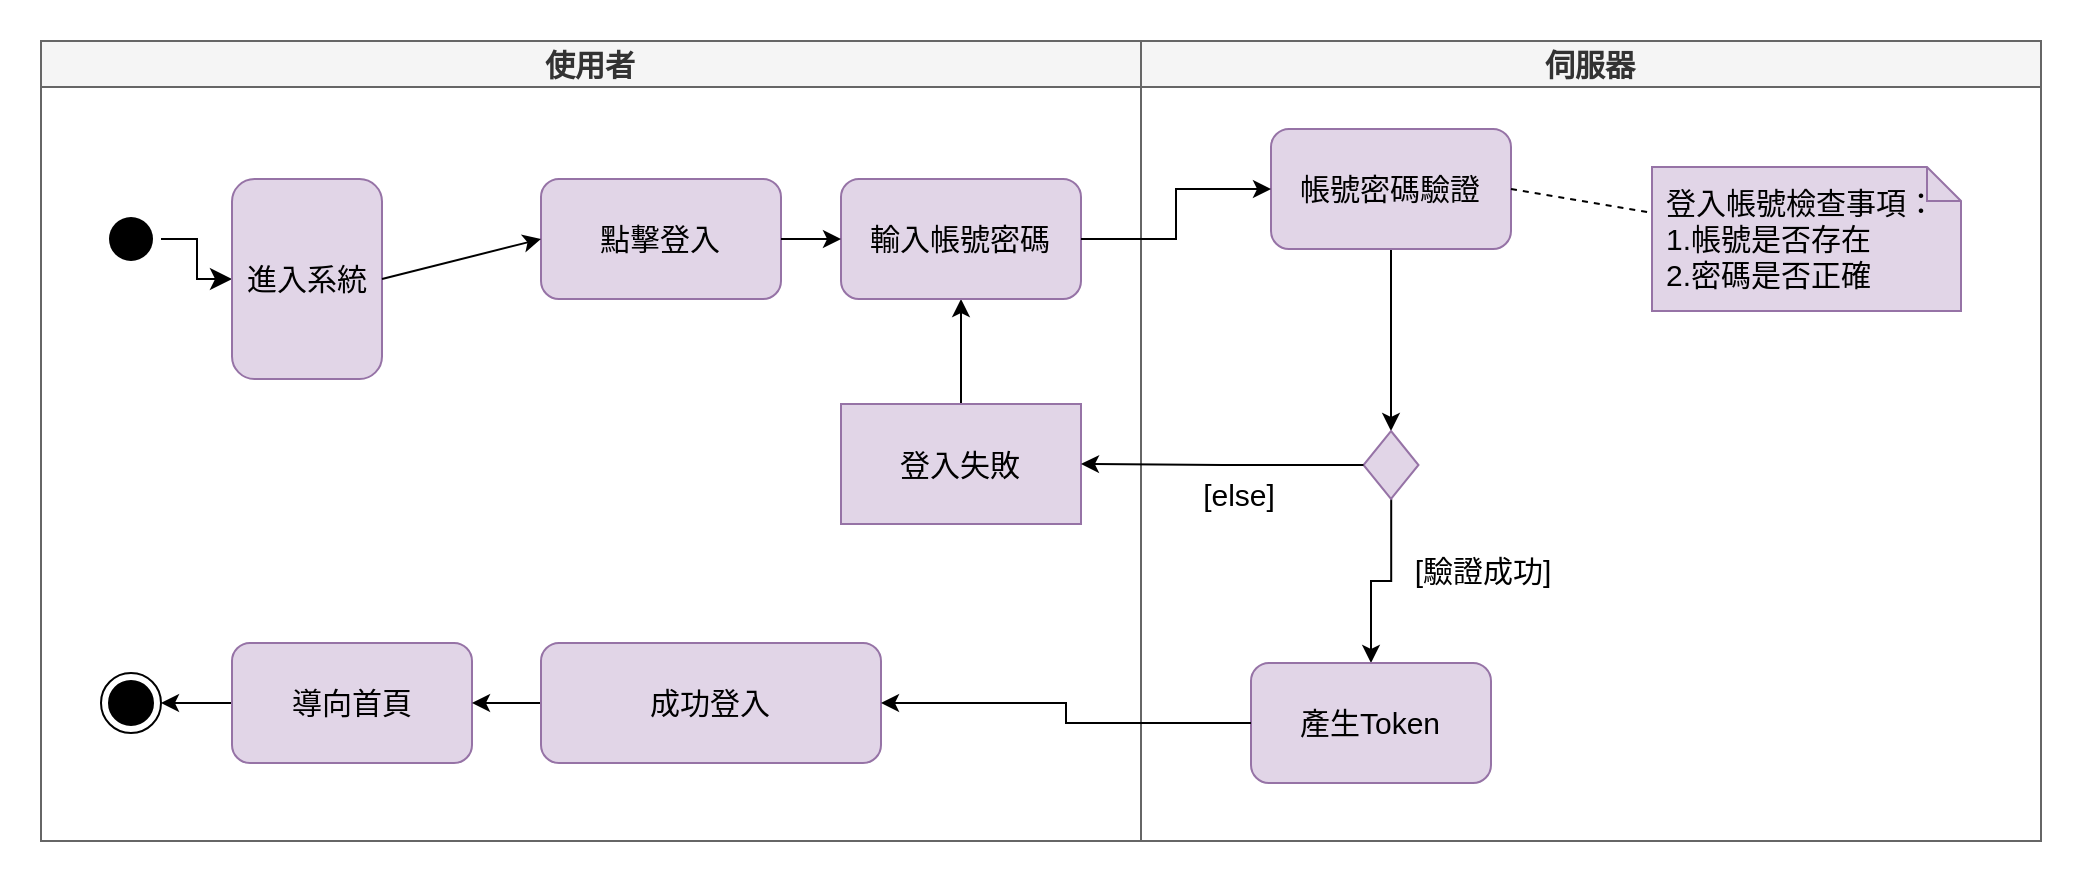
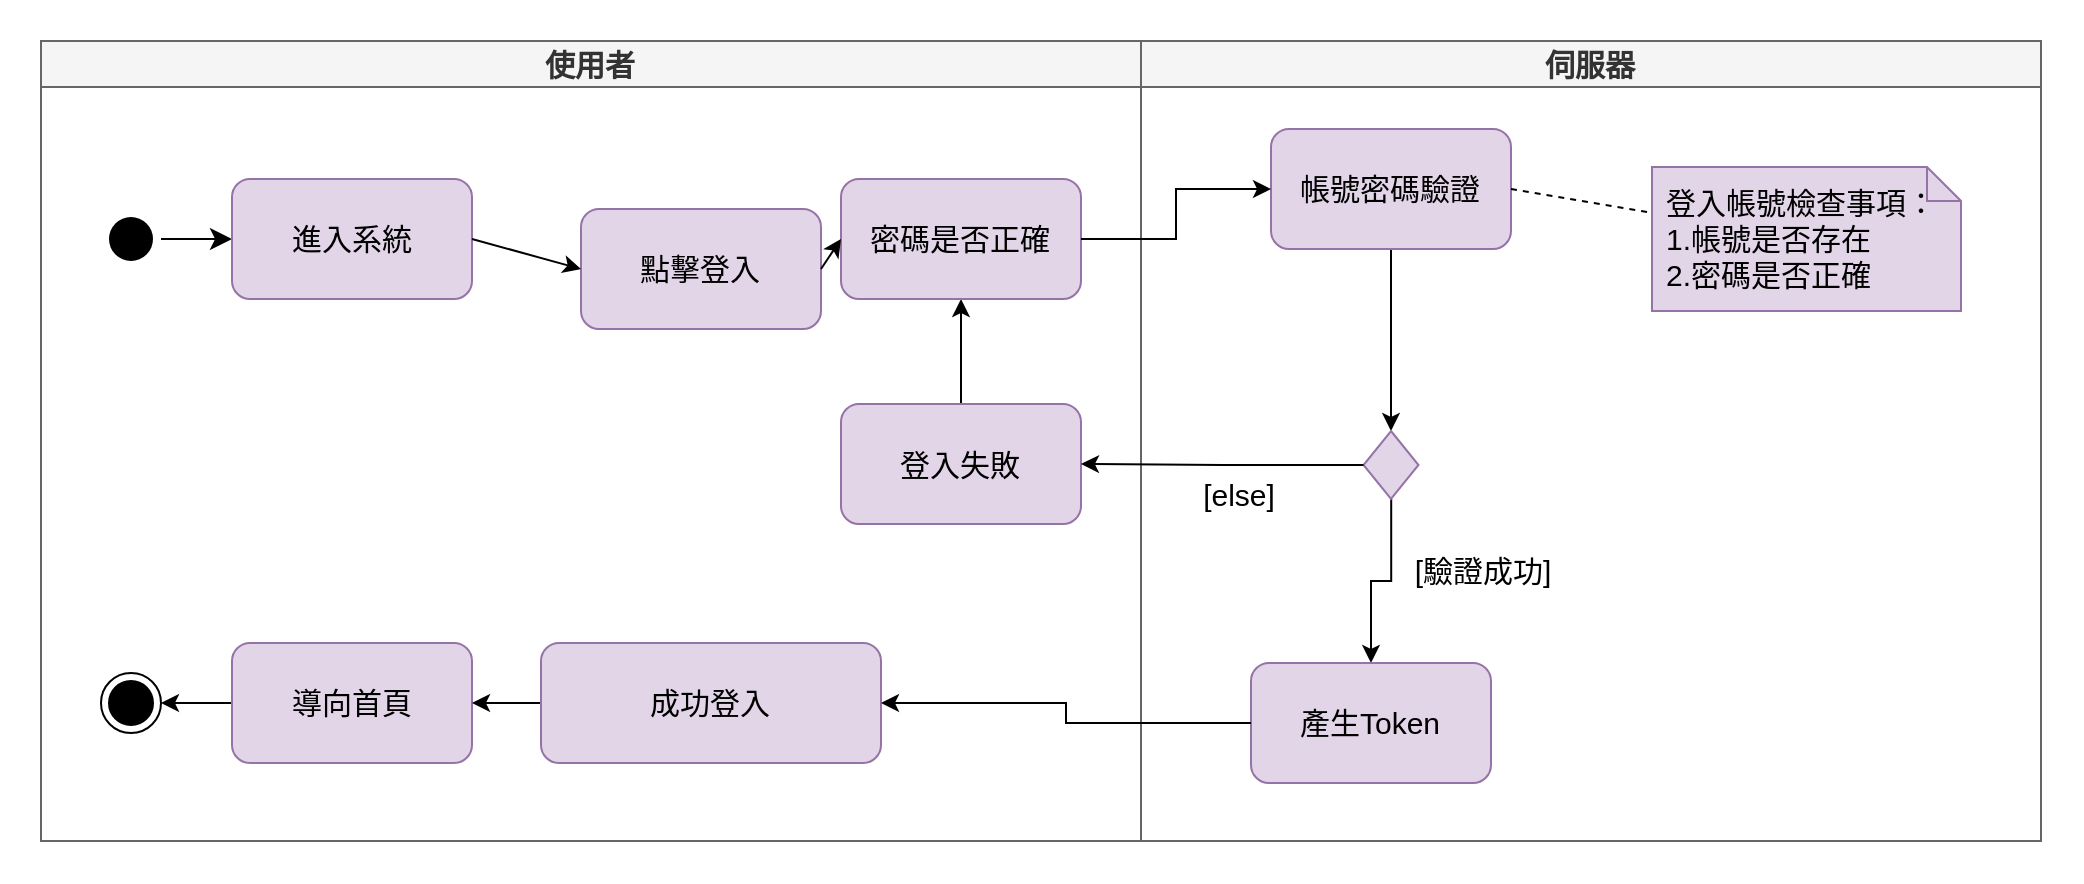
(661, 239) -> (701, 269)
(961, 239) -> (961, 239)
(307, 279) -> (352, 239)
(961, 464) -> (961, 464)
